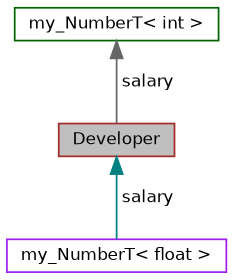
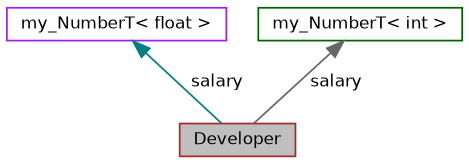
(117, 207) -> (184, 88)
